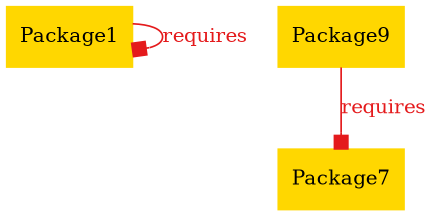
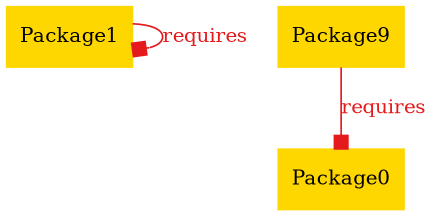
(341, 179) -> (341, 179)
